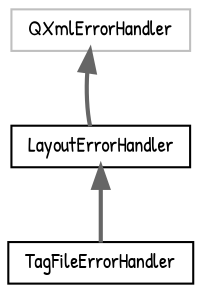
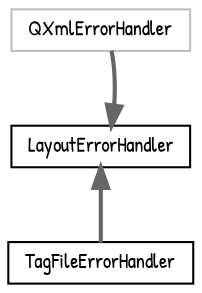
(87, 99) -> (115, 78)
